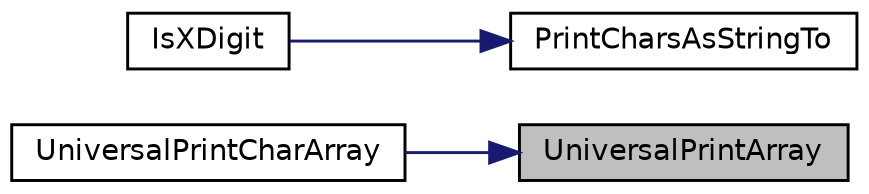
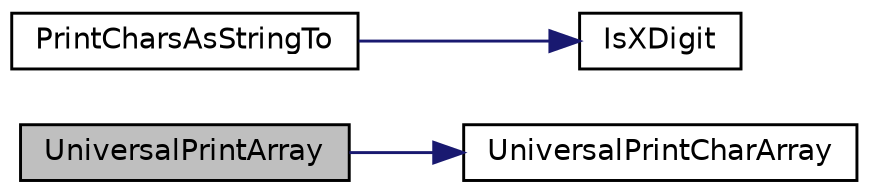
(385, 41) -> (454, 41)
(447, 153) -> (392, 153)
